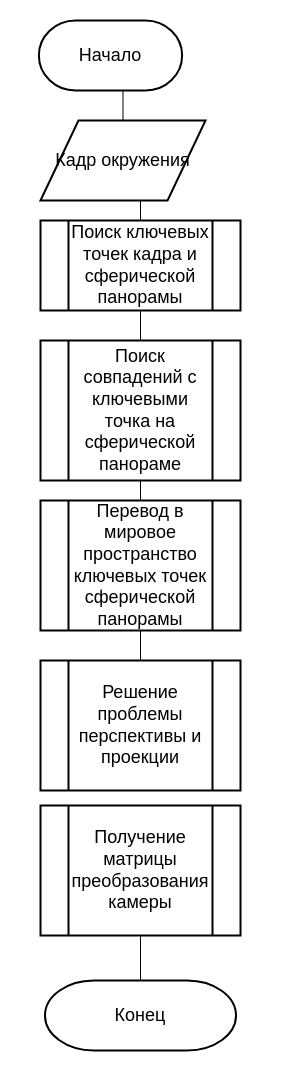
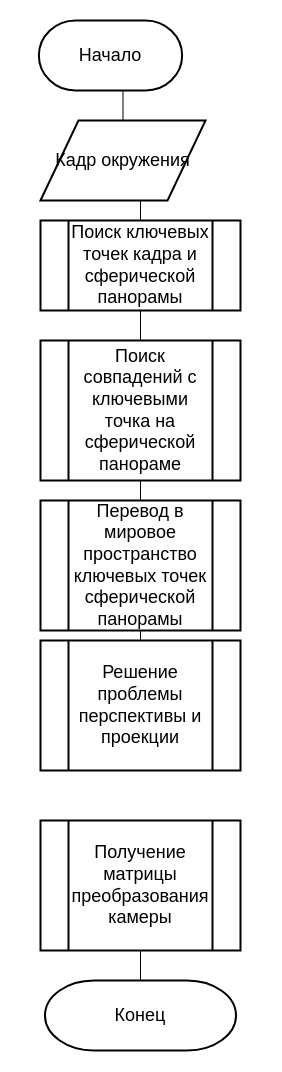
(141, 726) -> (141, 706)
(141, 871) -> (141, 886)
